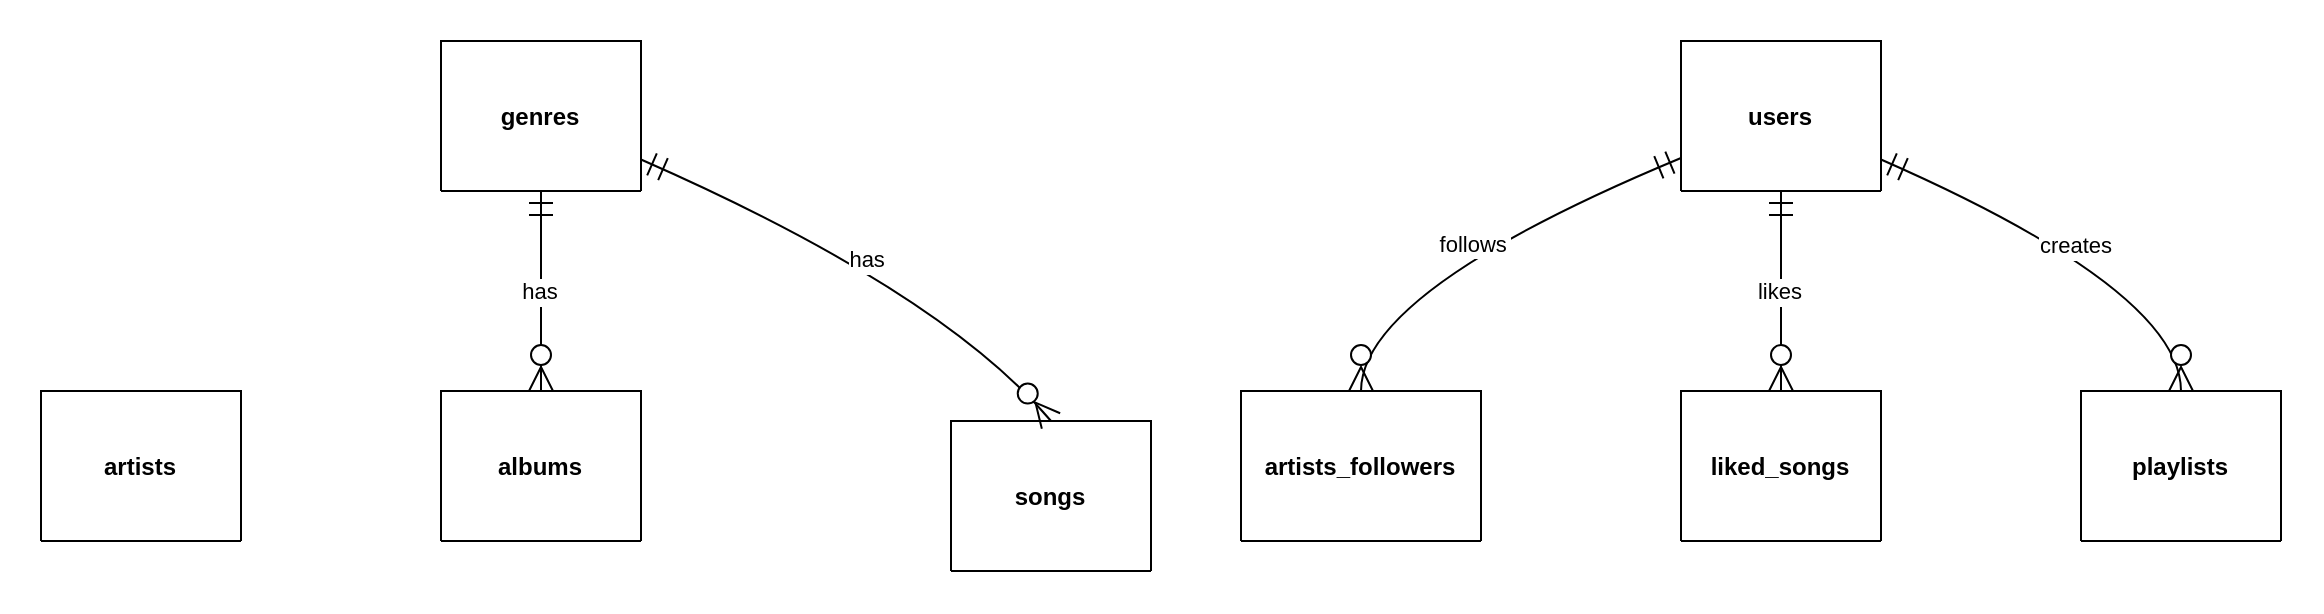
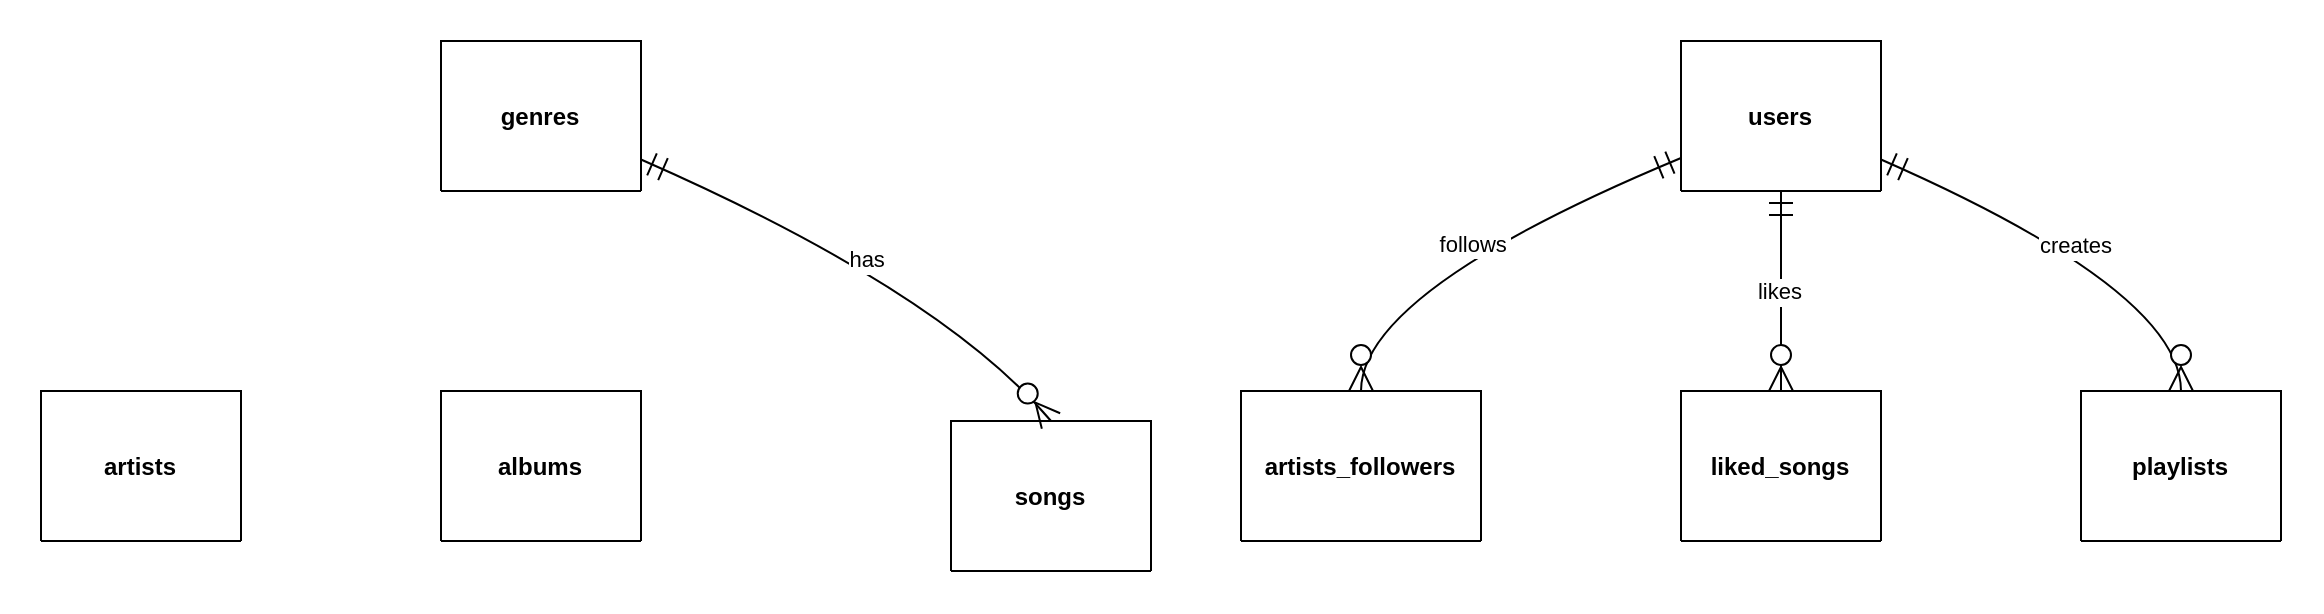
(541, 271) -> none
